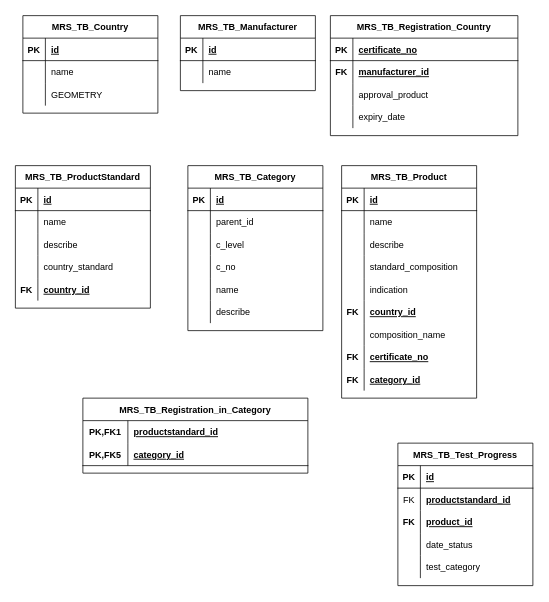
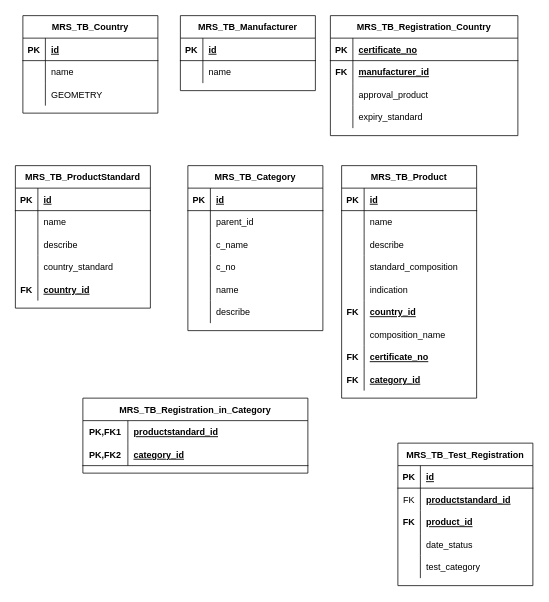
(385, 117) -> (395, 117)
(231, 245) -> (231, 245)
(105, 455) -> (105, 455)
(465, 455) -> (465, 455)
